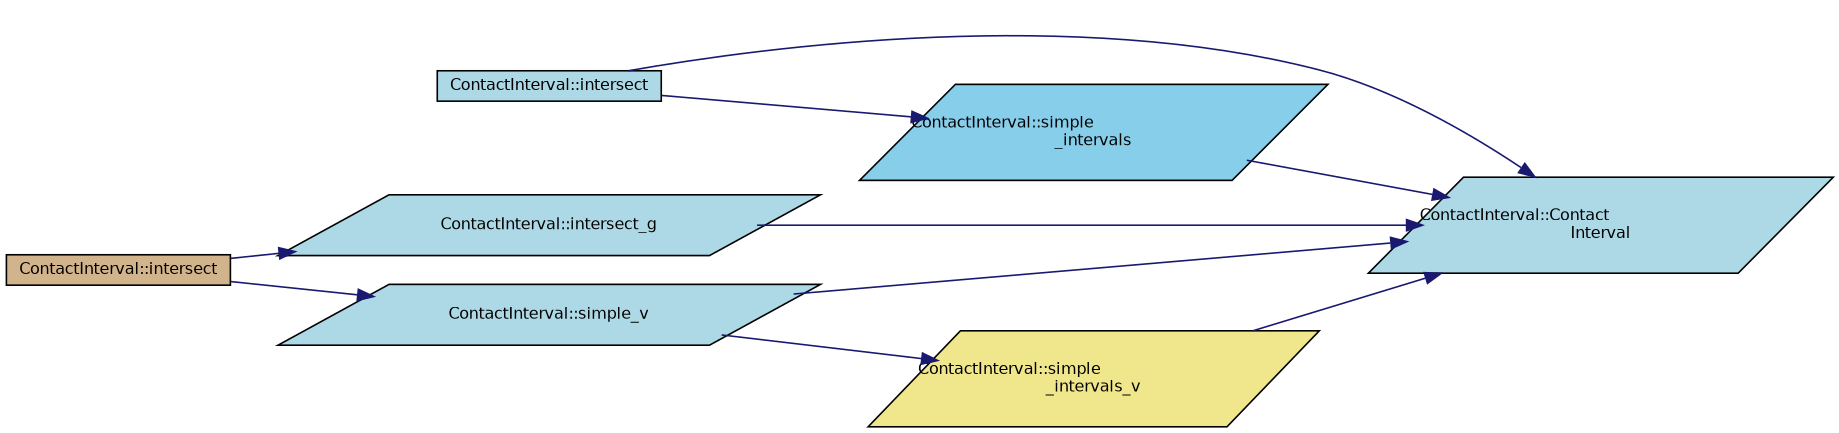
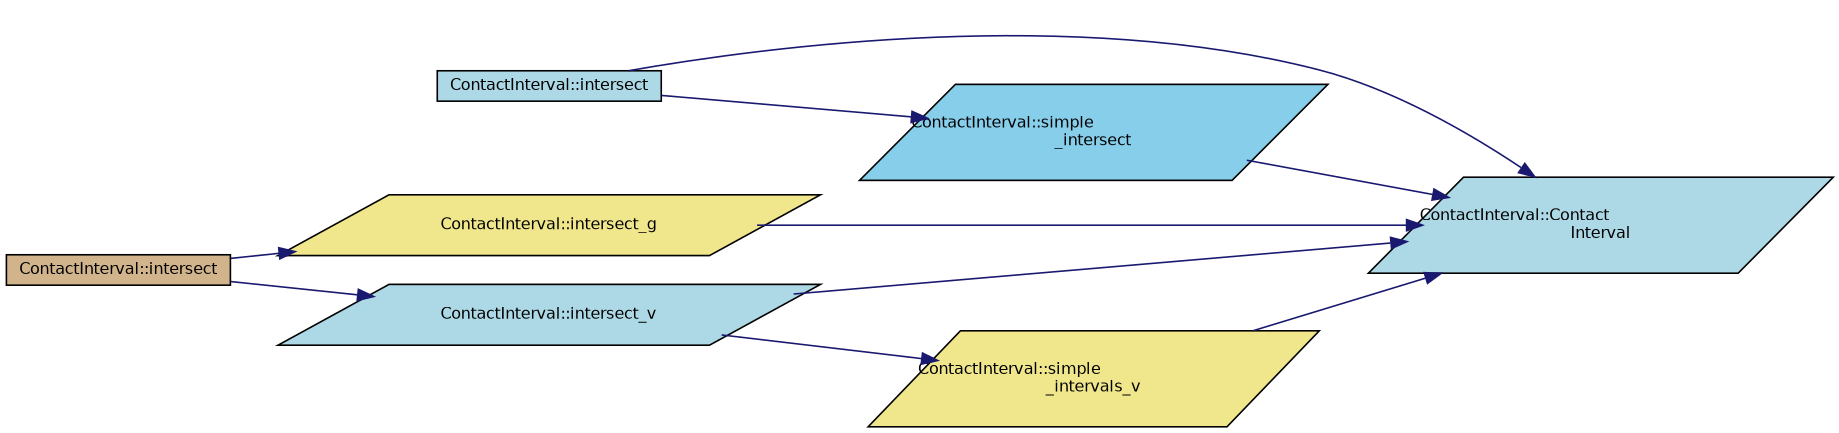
(1094, 132) -> (1094, 132)
(549, 225) -> (549, 225)
(549, 315) -> (549, 315)
